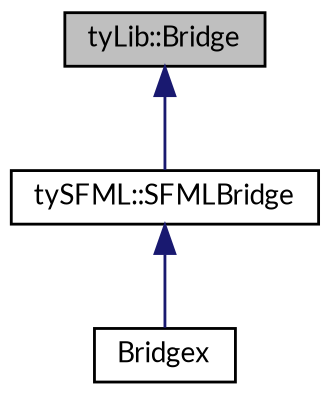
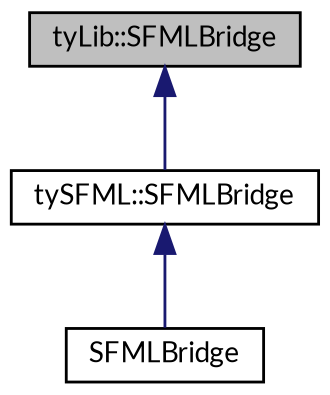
(165, 39) -> (165, 39)
(165, 355) -> (165, 355)
